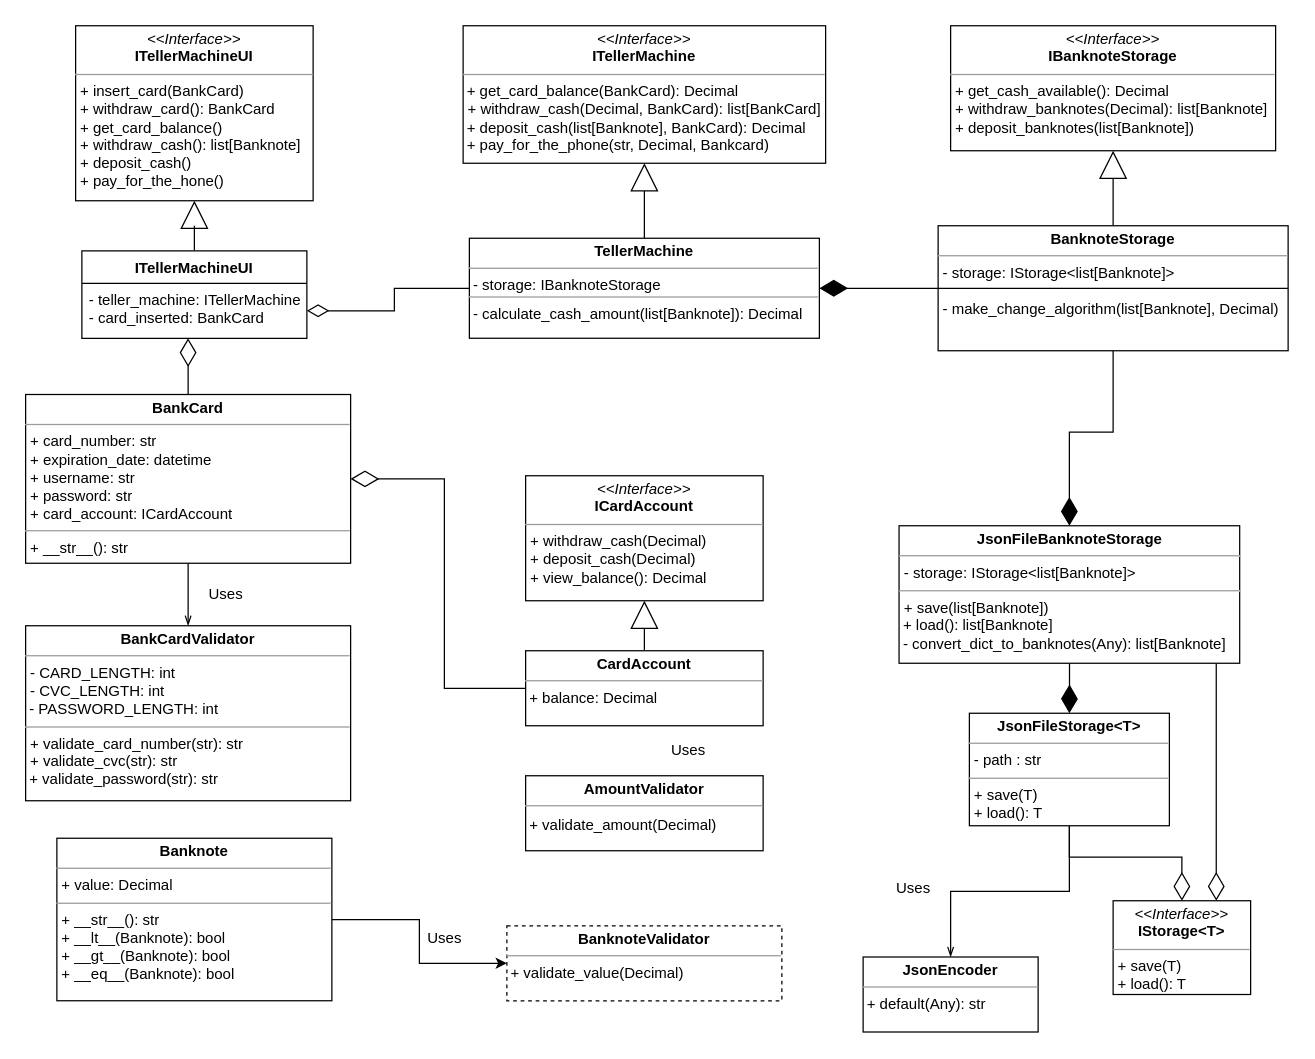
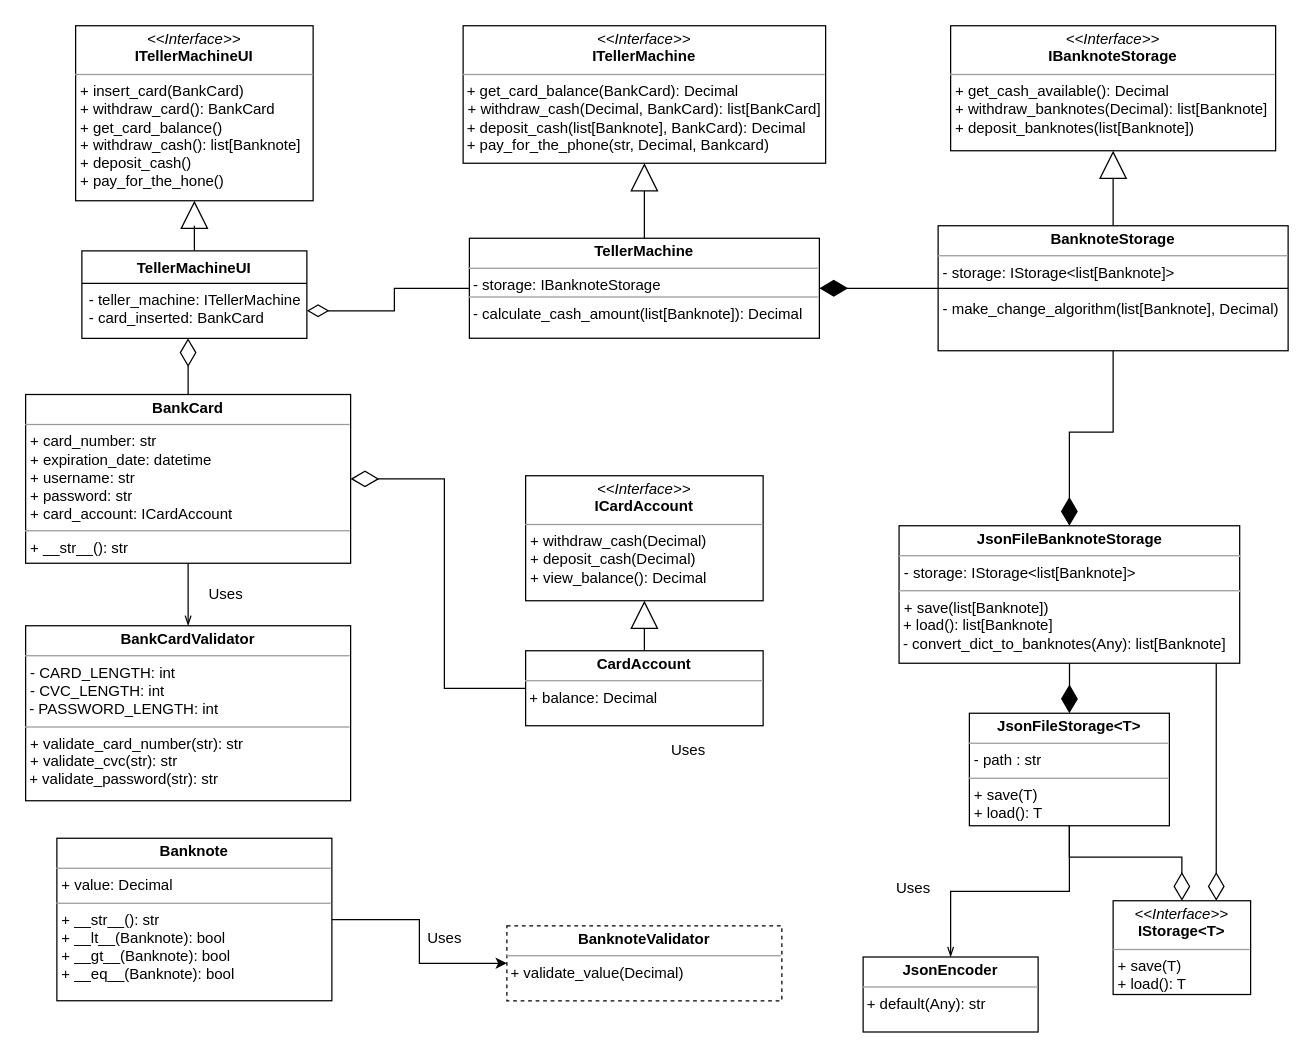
(194, 268) -> (194, 268)
(644, 813) -> none
